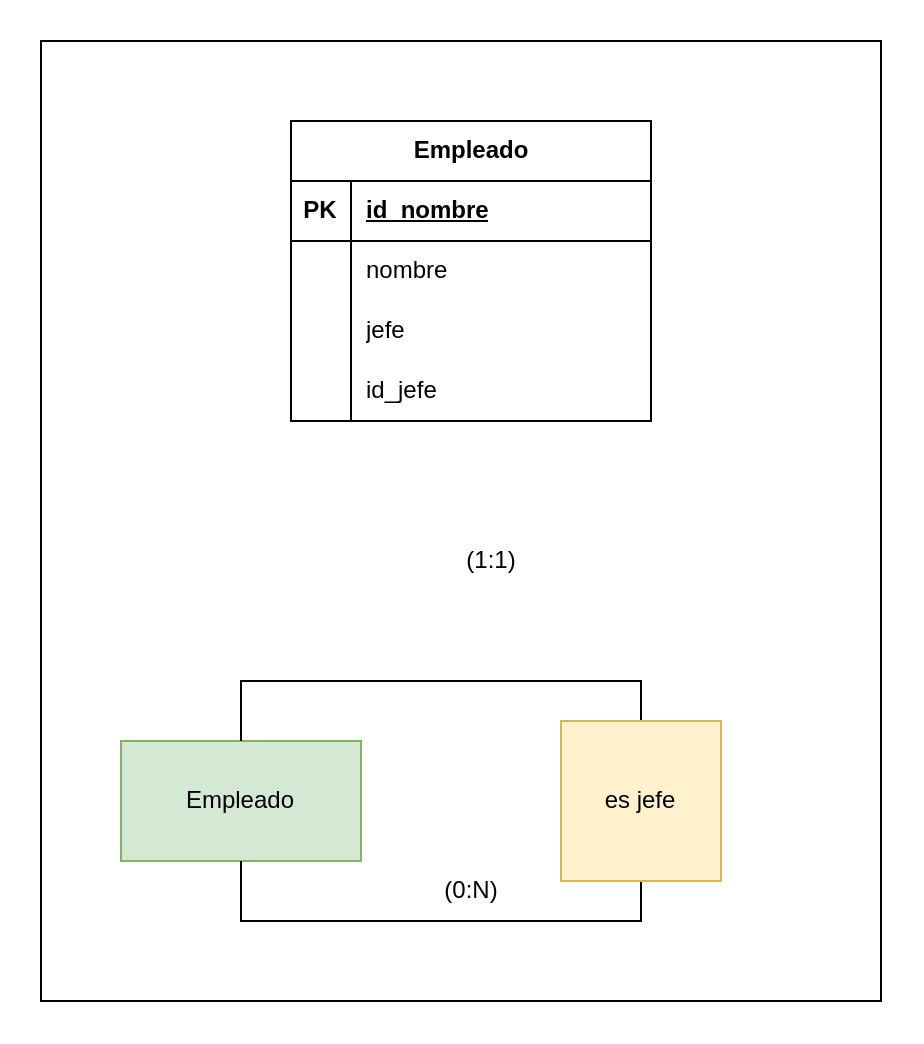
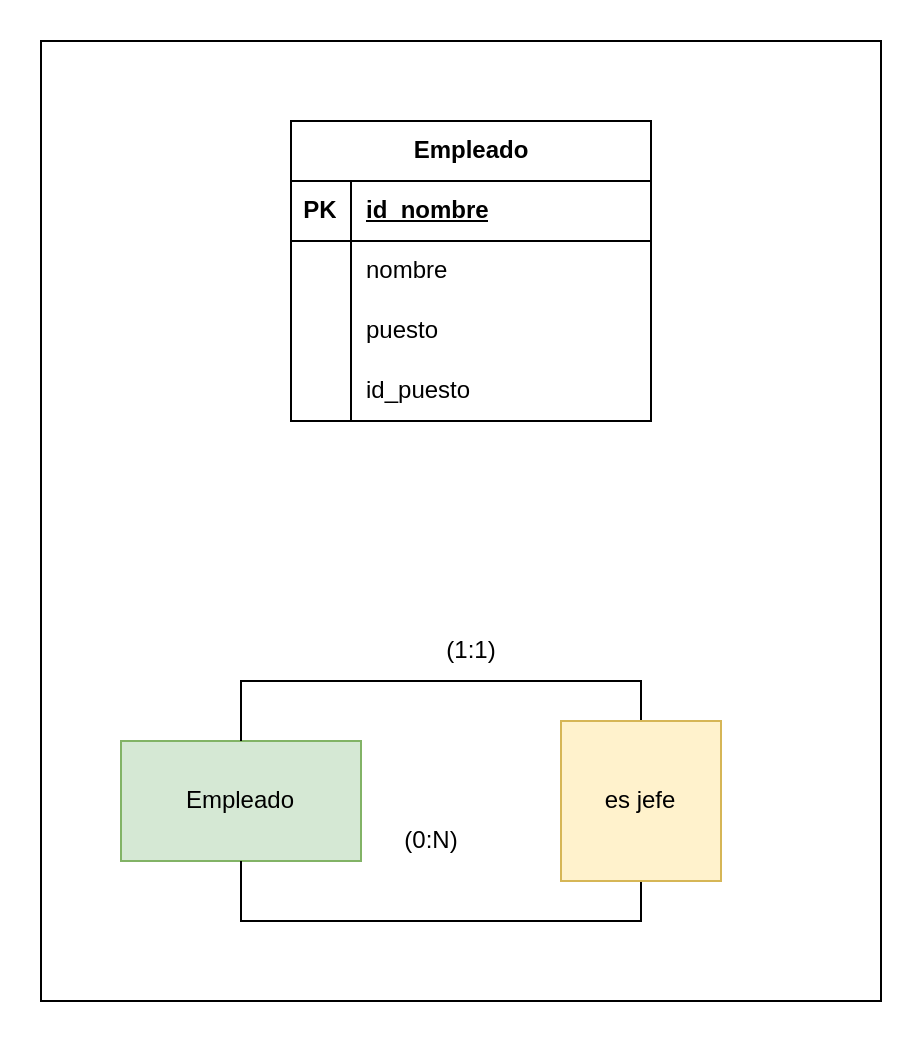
(394, 331) -> (407, 331)
(411, 391) -> (424, 391)
(491, 561) -> (471, 651)
(471, 891) -> (431, 841)
